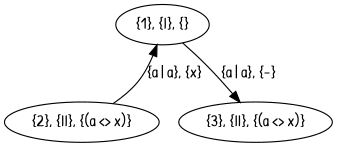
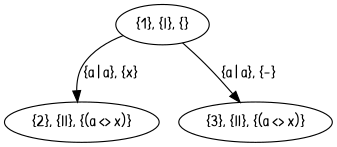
(137, 83) -> (90, 56)
